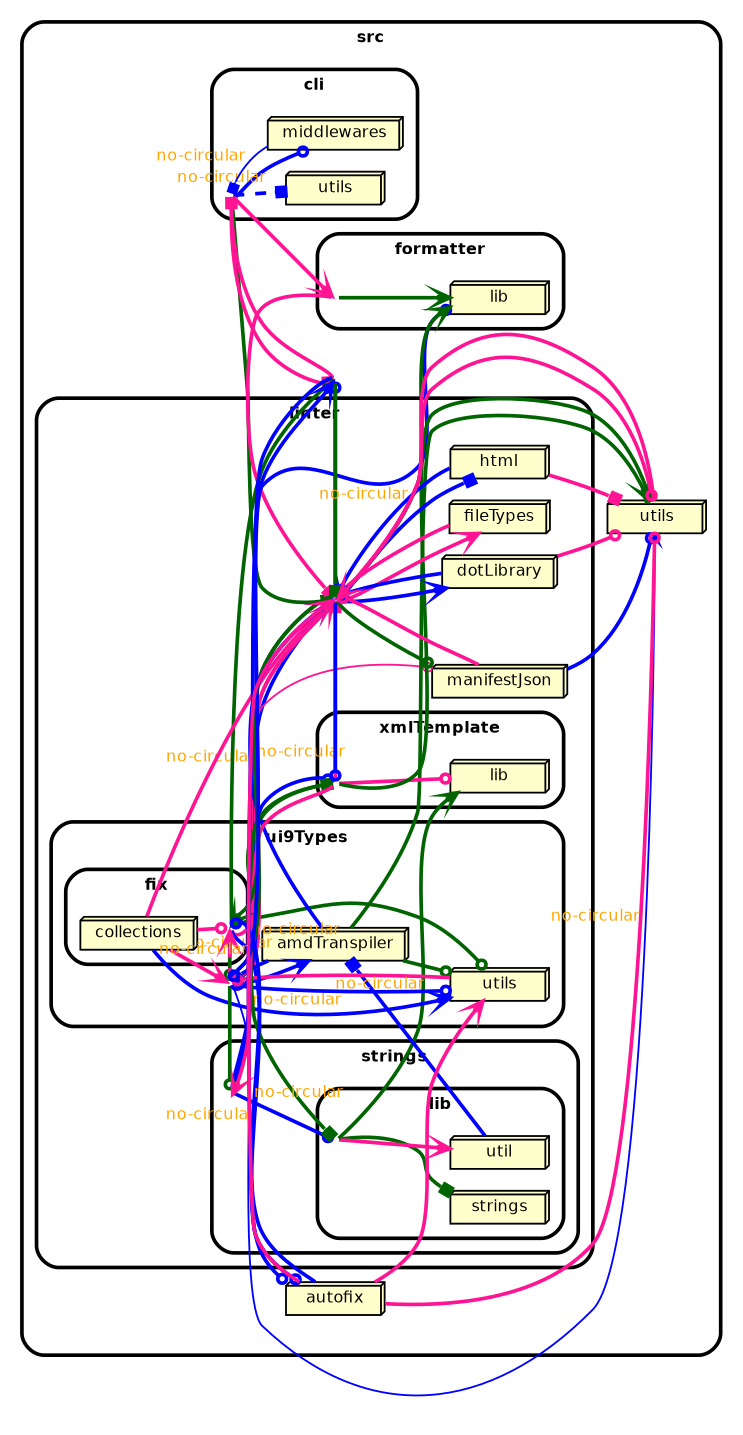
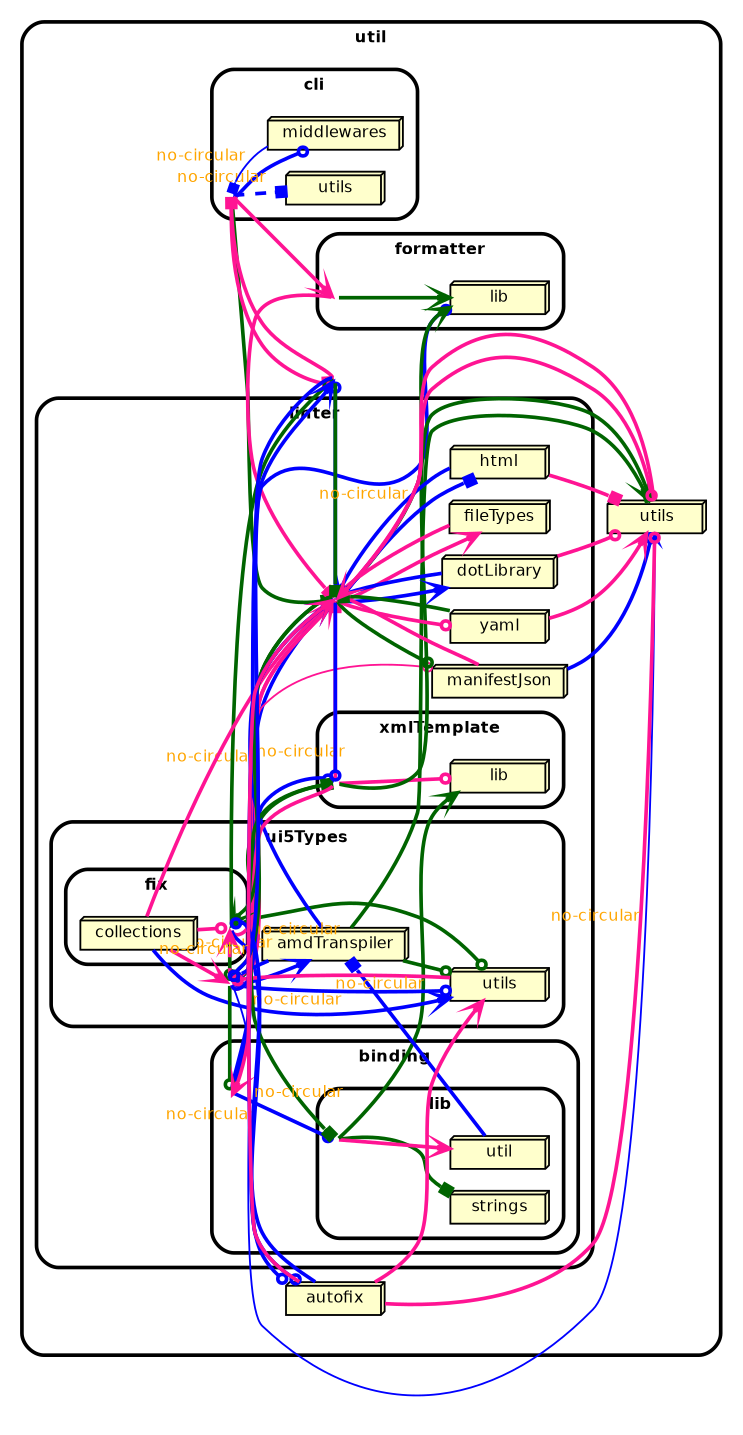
(371, 38) -> (371, 38)
none -> (500, 626)
(307, 838) -> (307, 838)
(395, 1057) -> (395, 1057)
